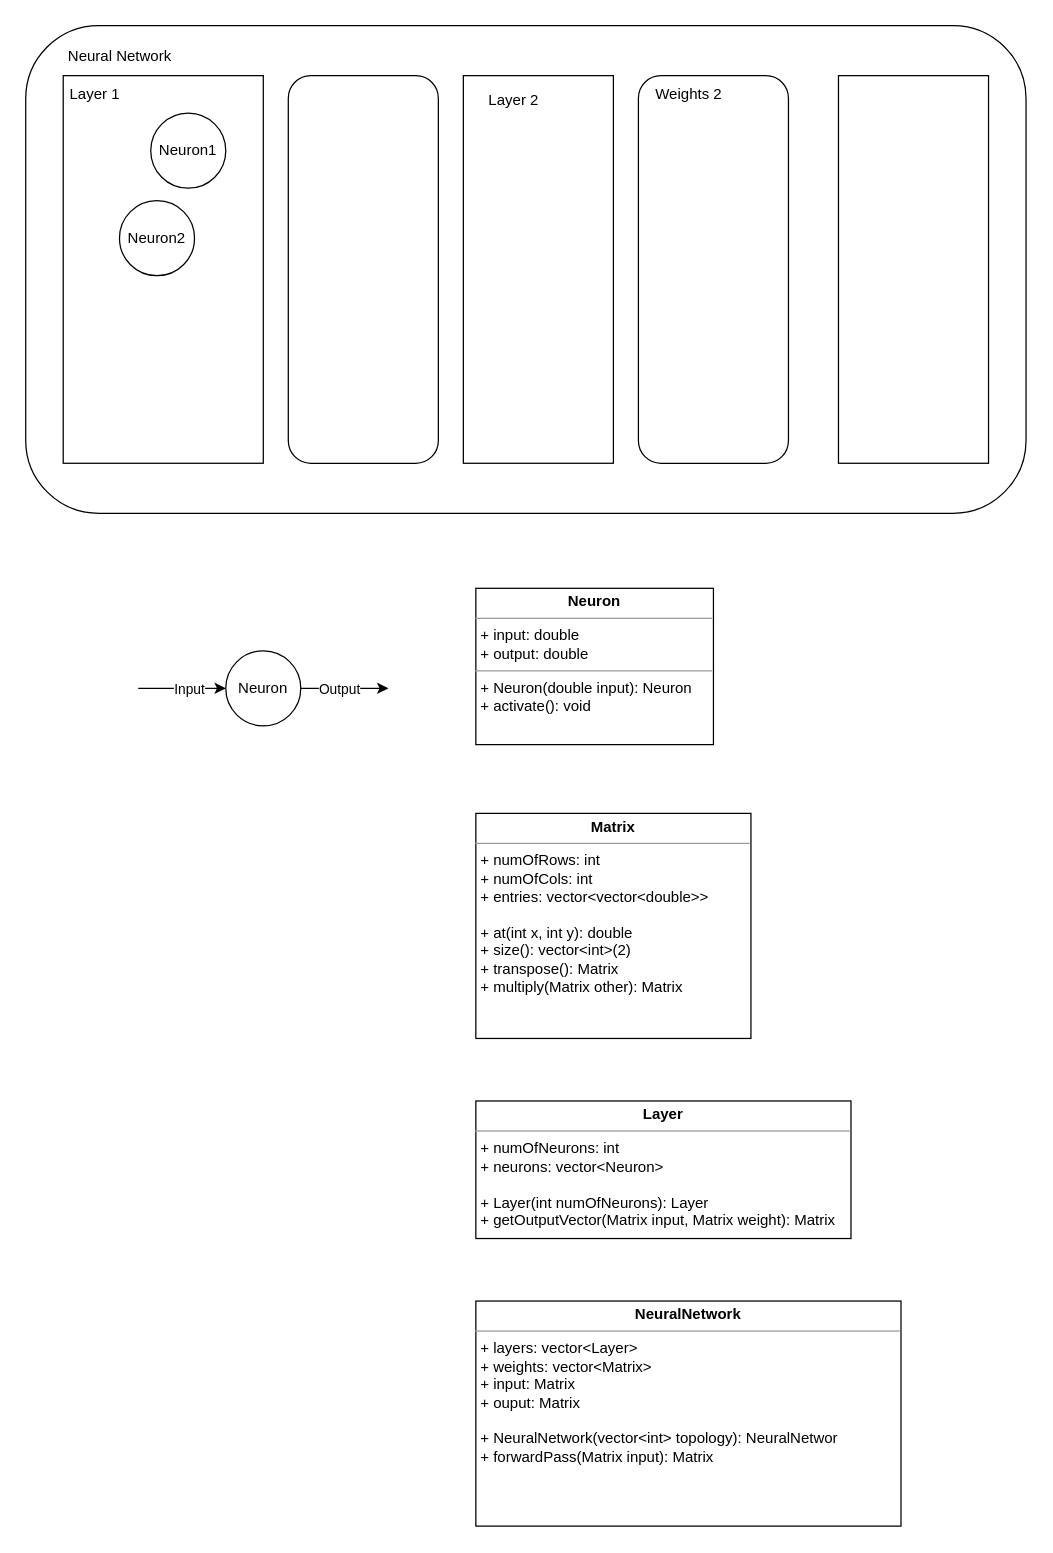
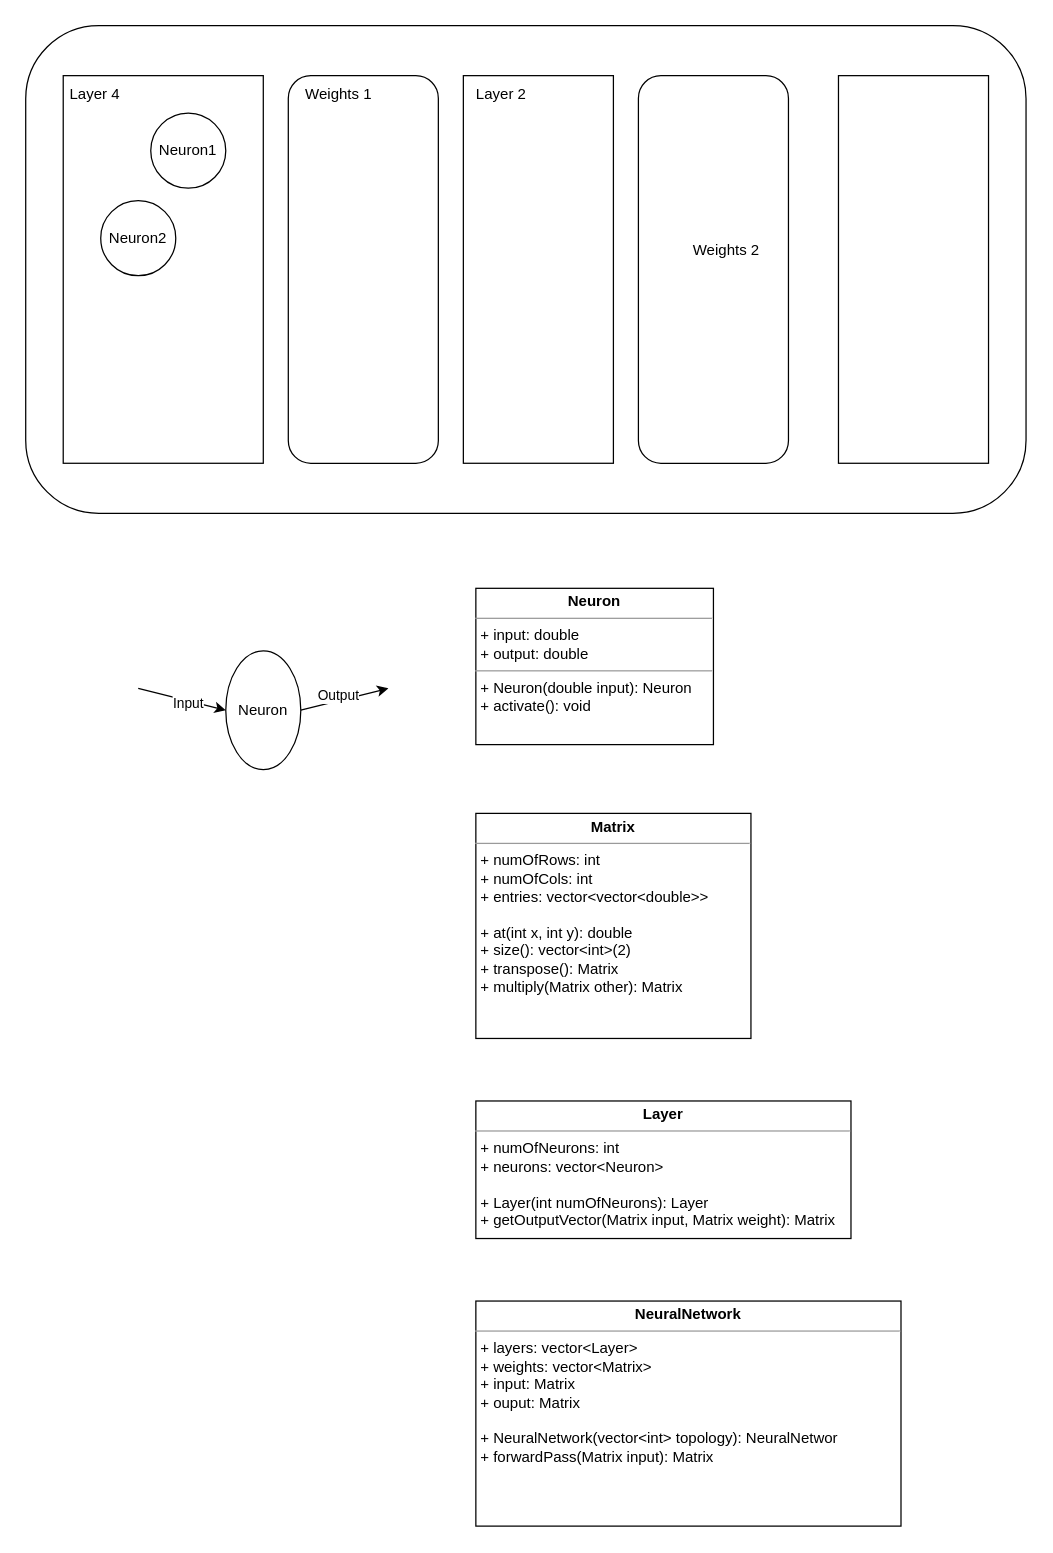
(119, 57) -> none
(95, 94) -> (95, 94)
none -> (338, 94)
(688, 94) -> (726, 251)
(513, 101) -> (501, 94)
(157, 238) -> (138, 238)
(263, 688) -> (263, 710)
